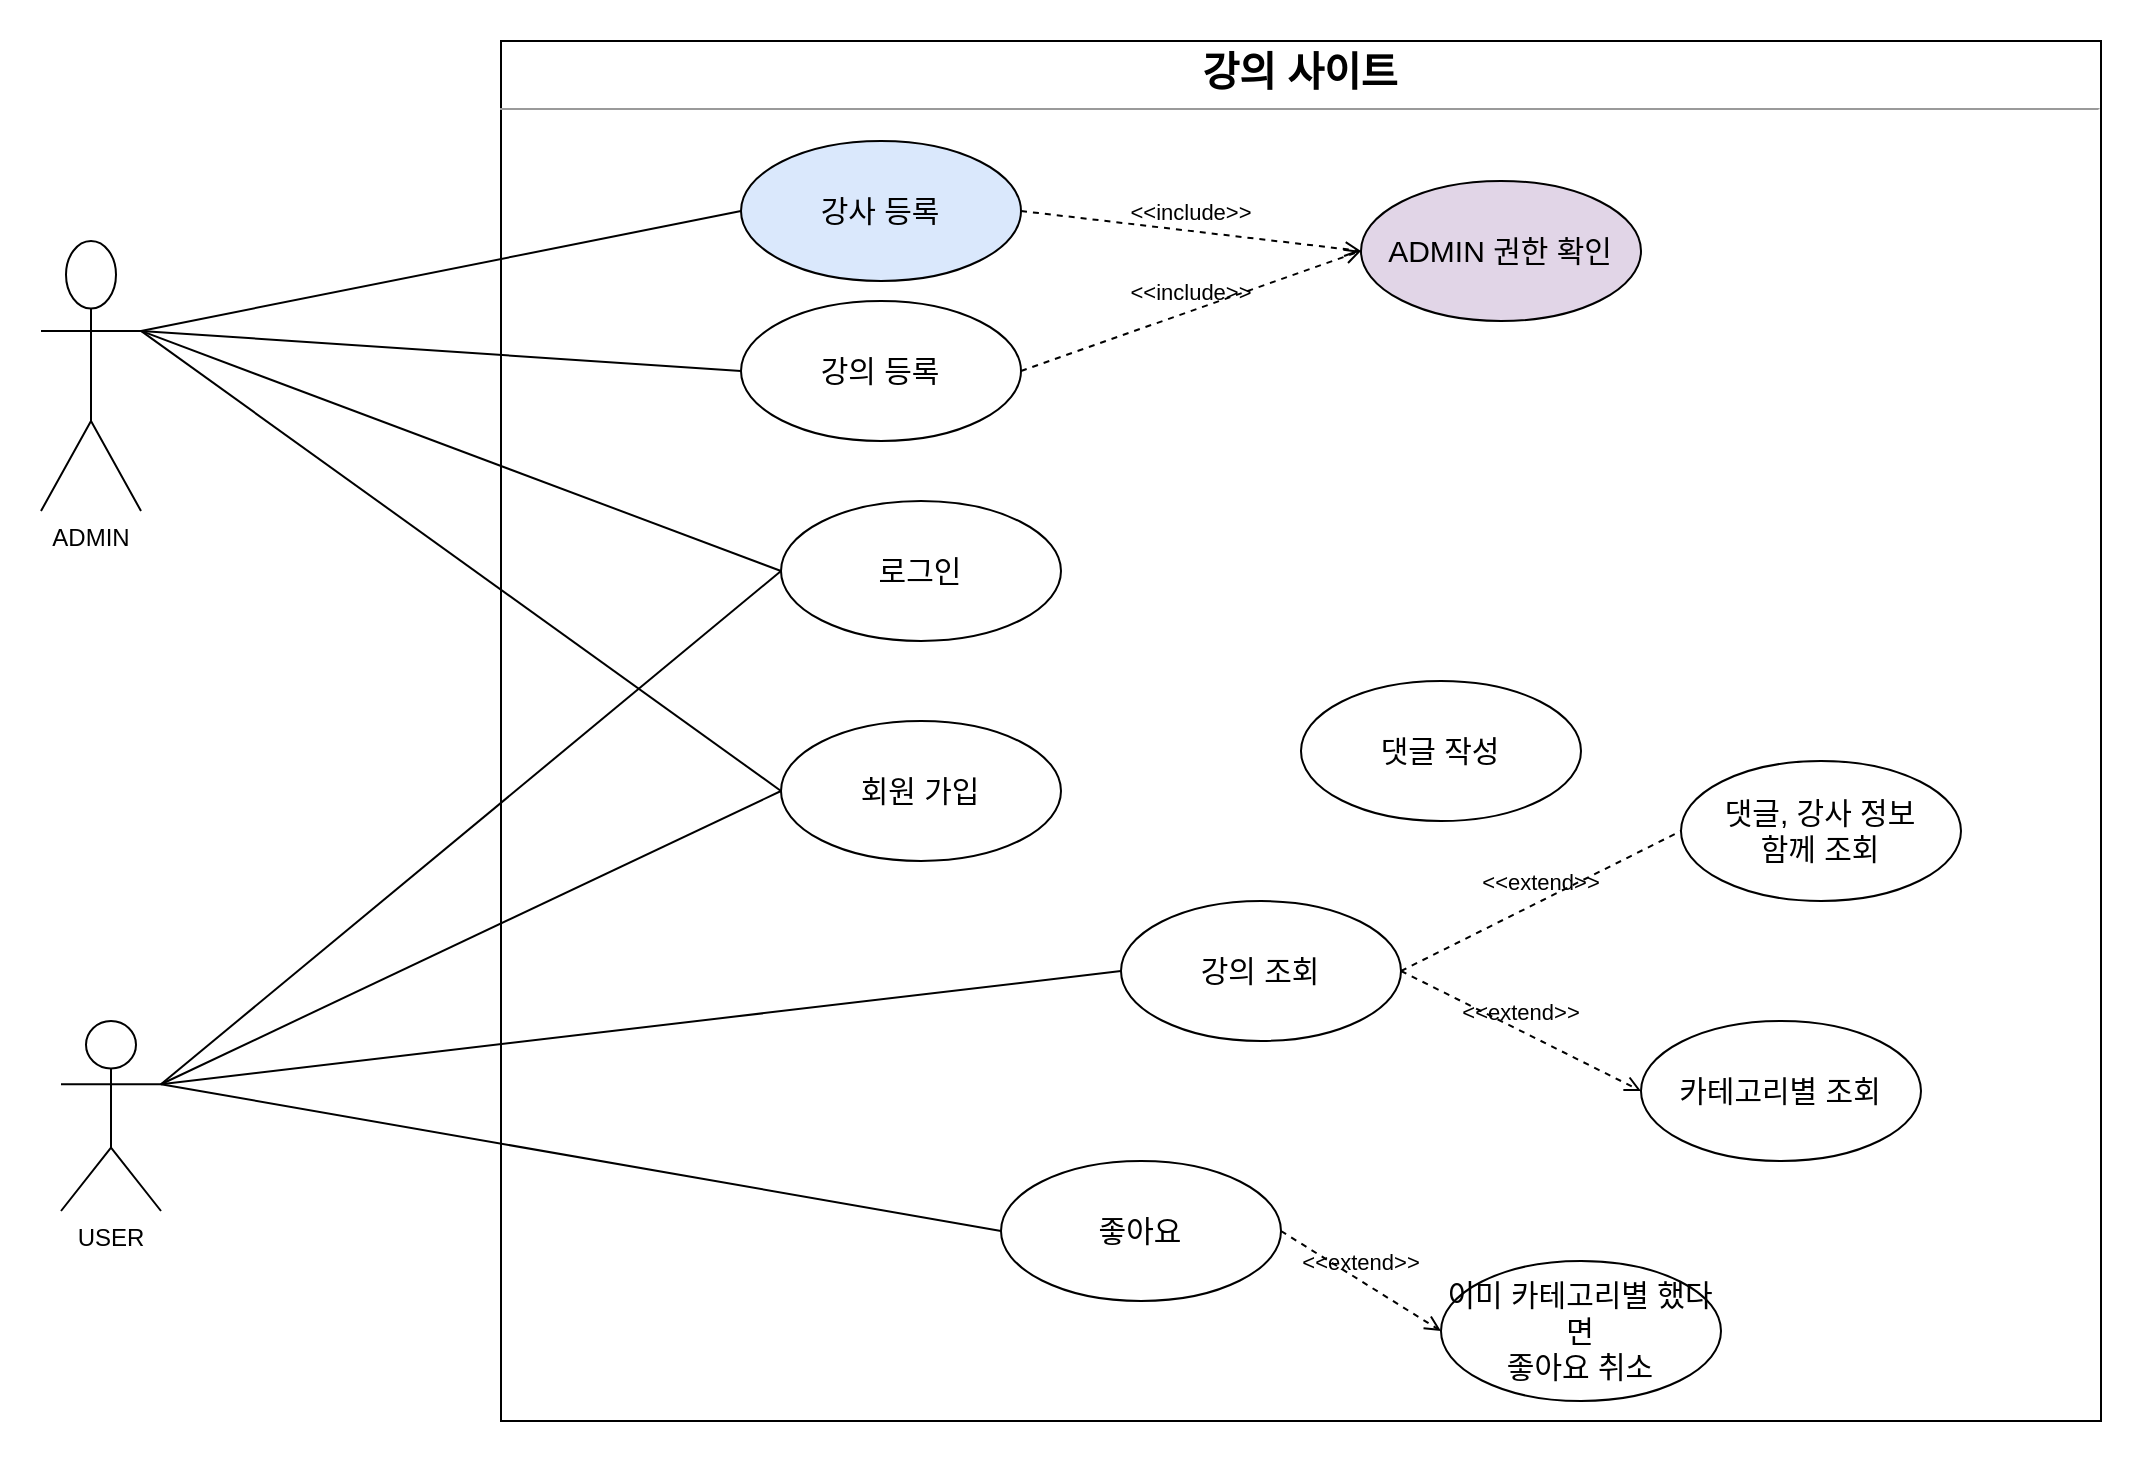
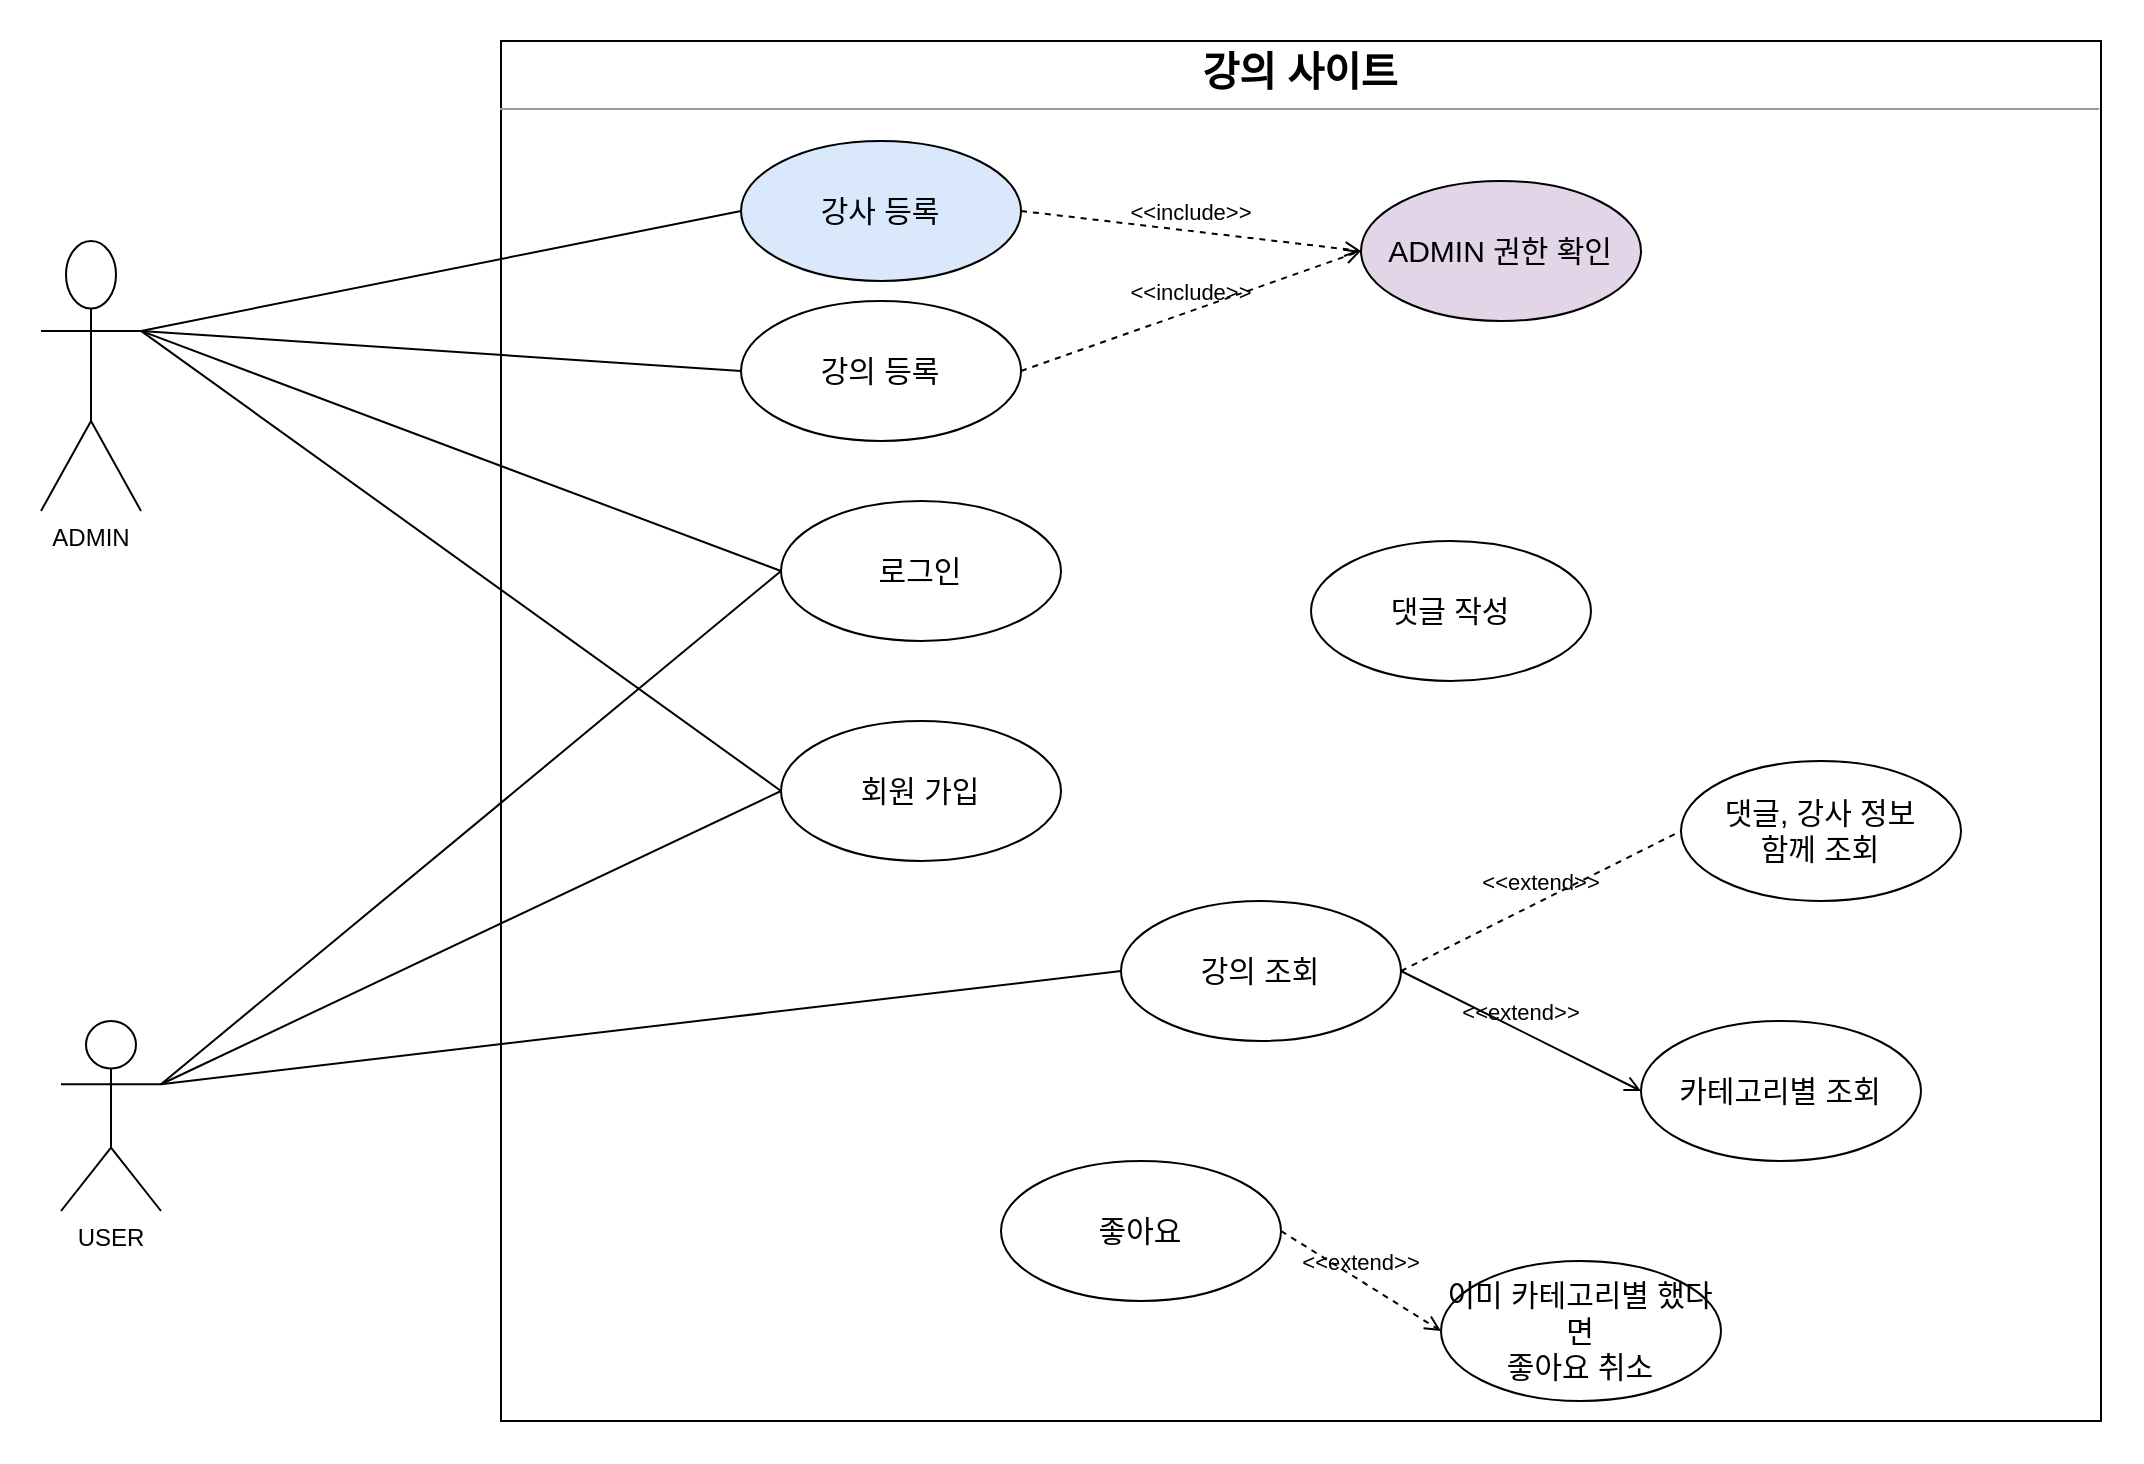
(1441, 751) -> (1451, 611)
(1520, 1031) -> (1520, 1031)
(585, 1158) -> none
